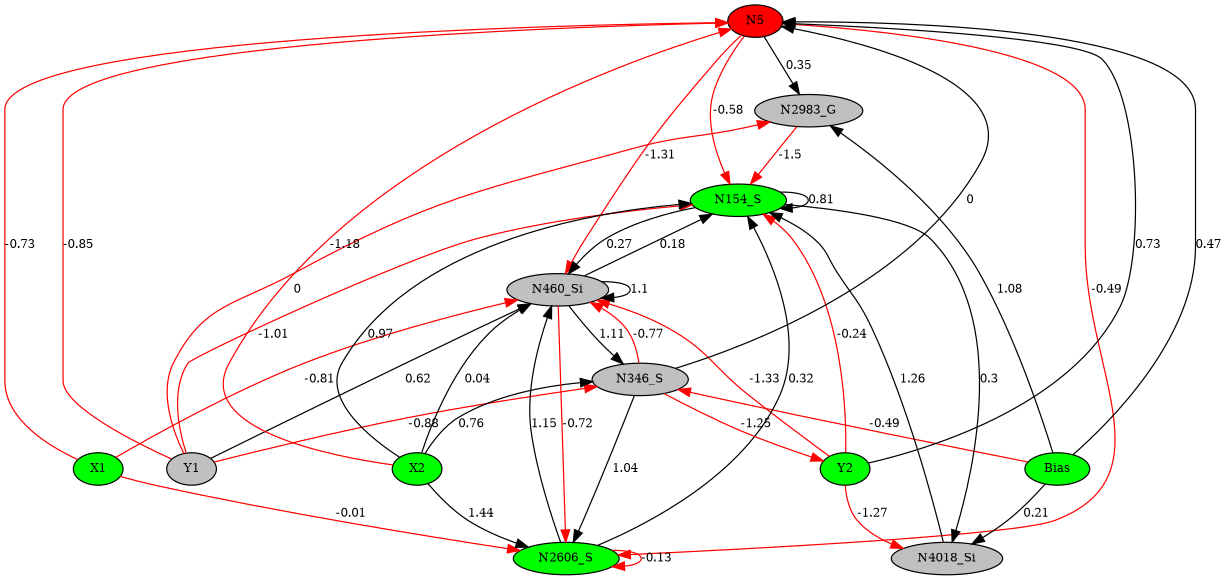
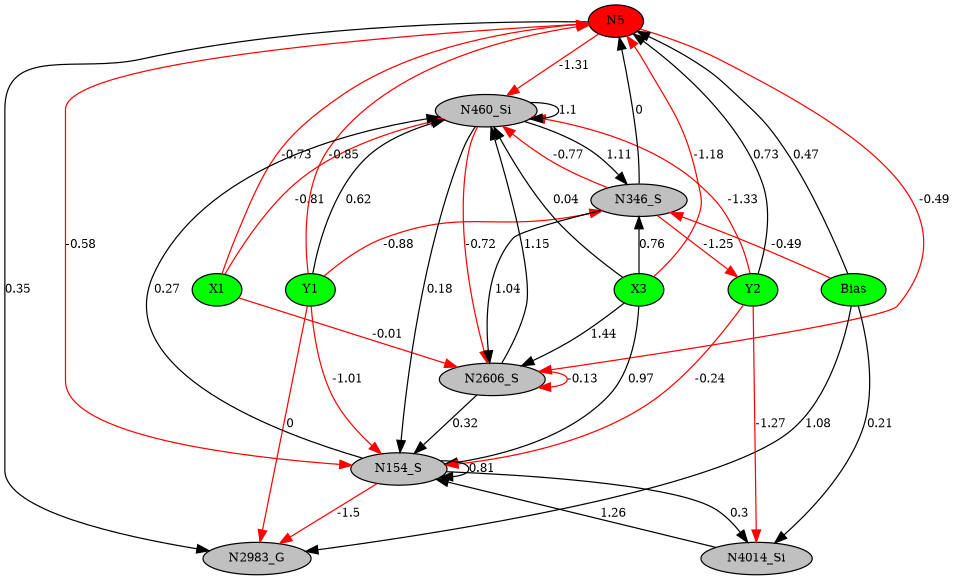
(778, 151) -> (334, 510)
(738, 200) -> (399, 469)
(192, 469) -> (310, 290)
(417, 469) -> (639, 290)
(566, 559) -> (492, 379)
(947, 559) -> (757, 559)
